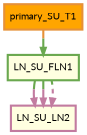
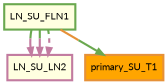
(43, 39) -> (79, 40)
